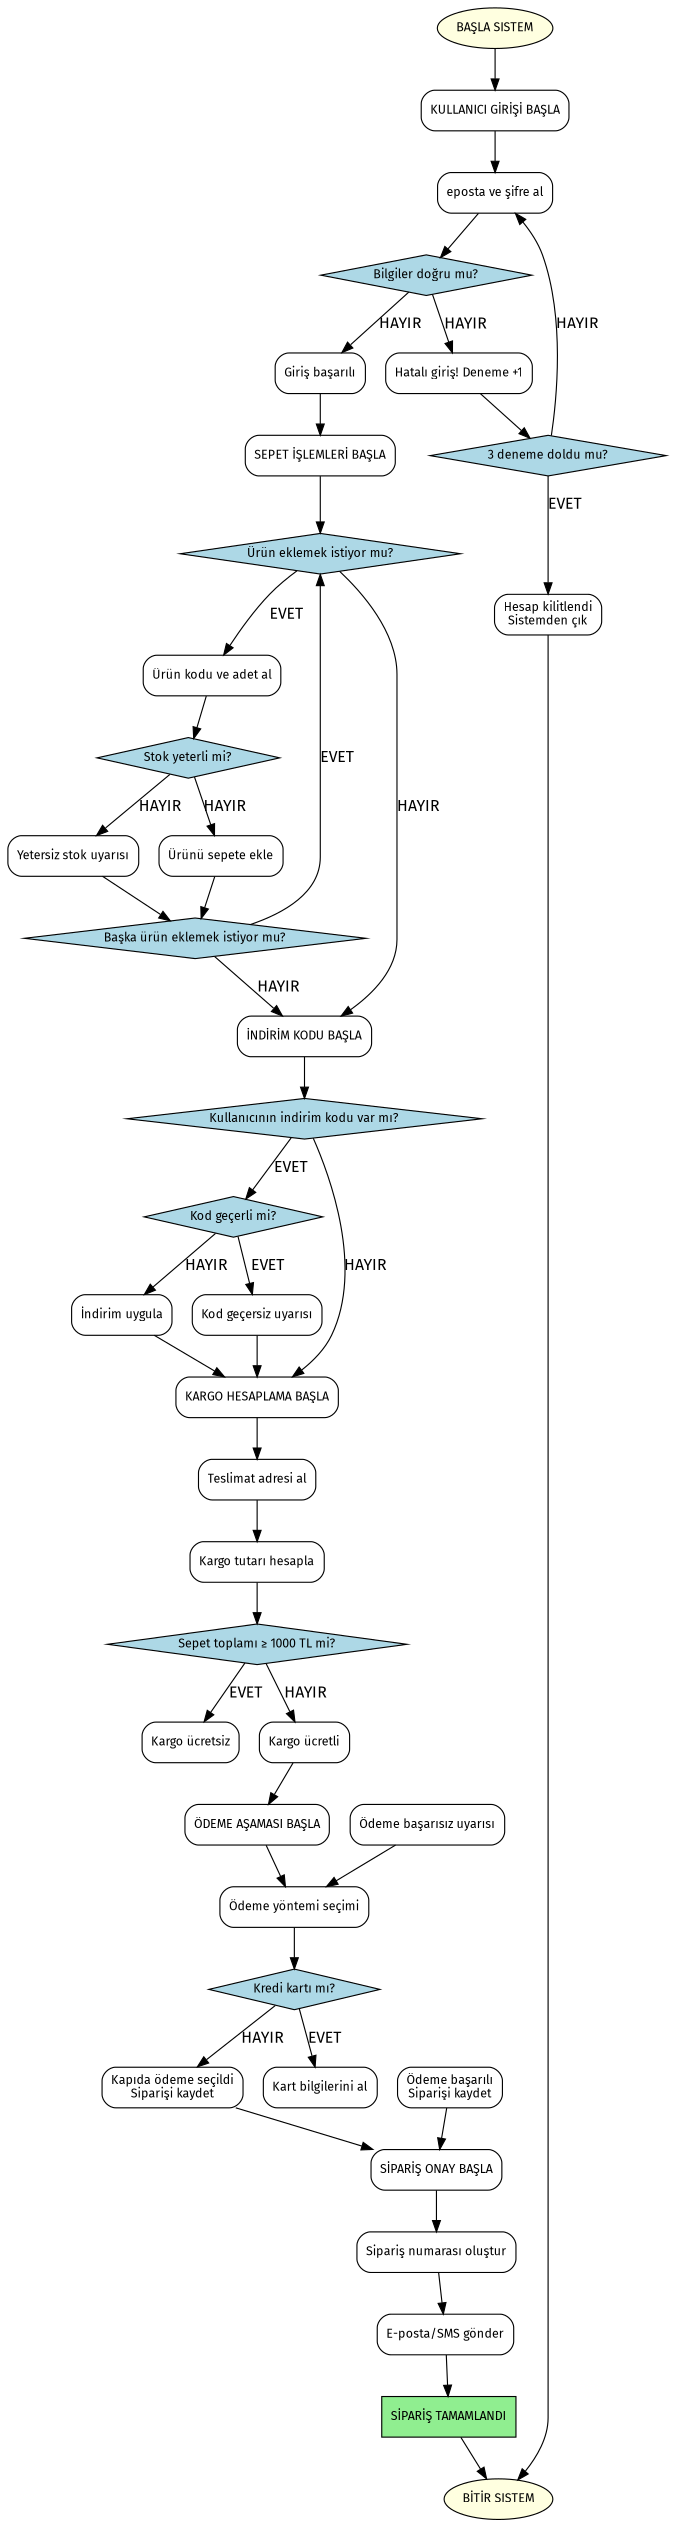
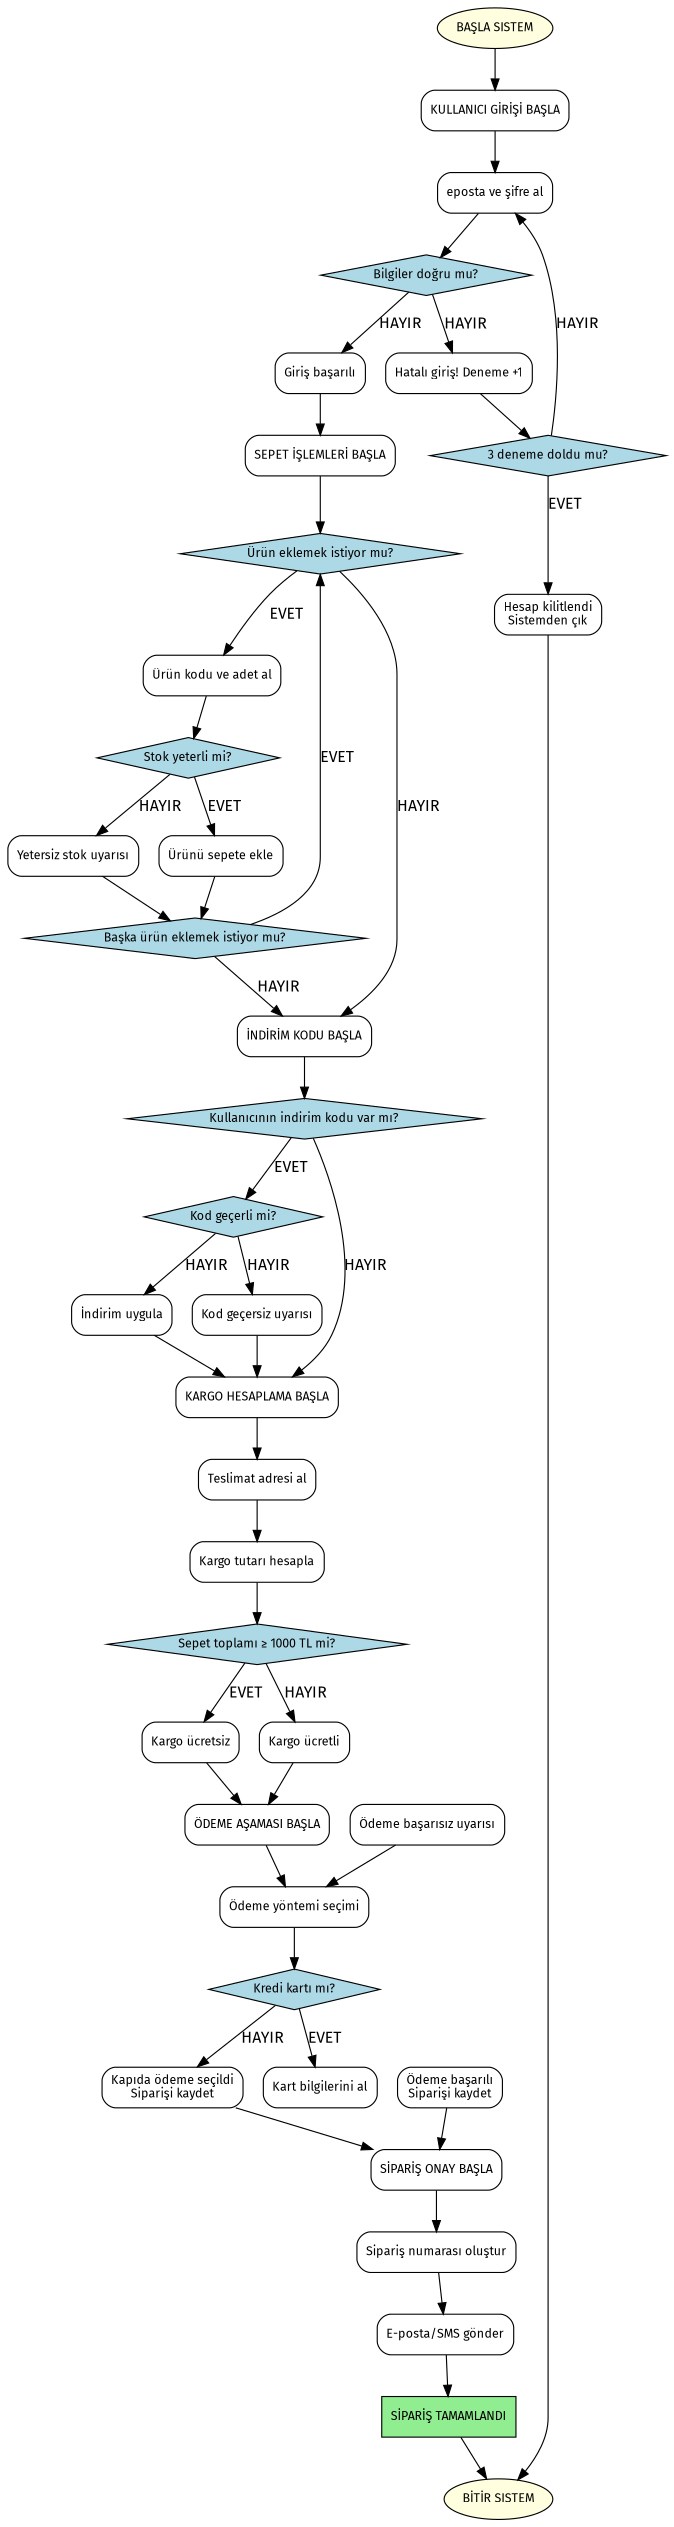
(225, 807) -> (225, 807)
(268, 1266) -> (268, 1266)
none -> (220, 1779)
